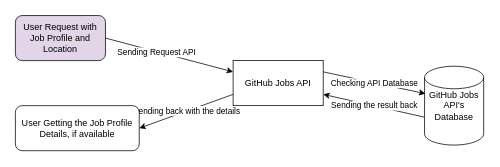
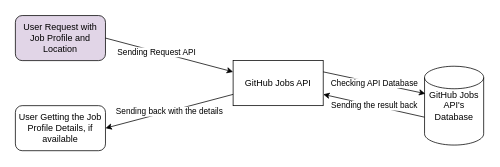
(77, 128) -> (60, 128)
